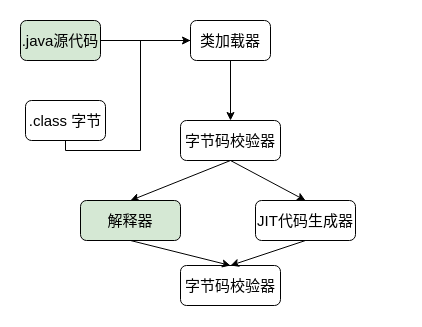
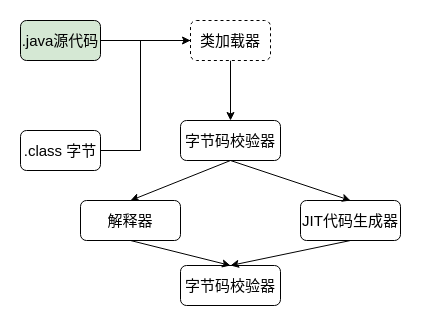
(231, 41) -> (231, 41)
(66, 121) -> (61, 151)
(131, 221) -> (131, 221)
(306, 221) -> (351, 221)
